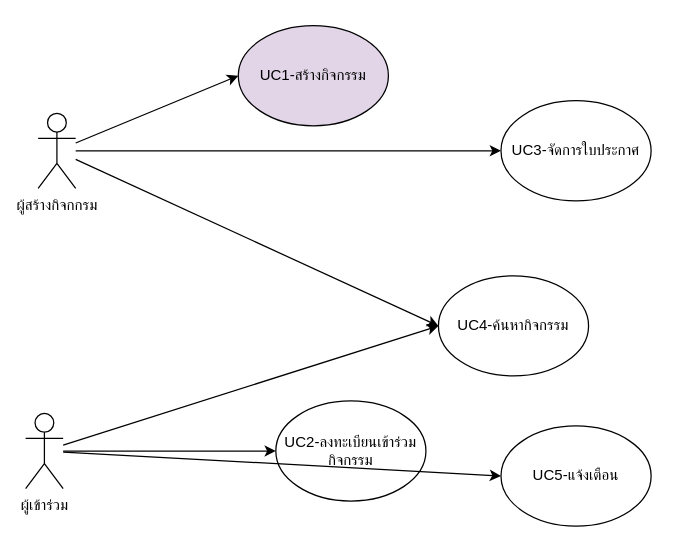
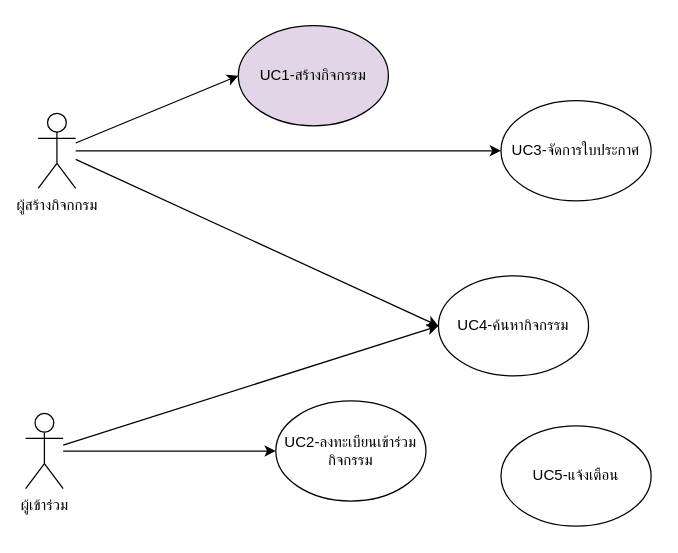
(286, 464) -> none
